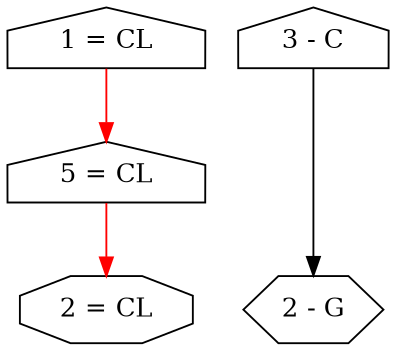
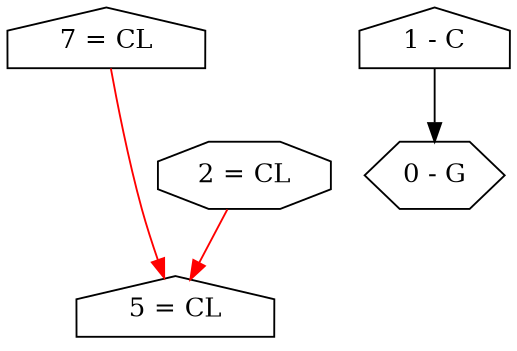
(106, 41) -> (106, 41)
(313, 41) -> (435, 41)
(106, 230) -> (213, 236)
(313, 310) -> (435, 175)
